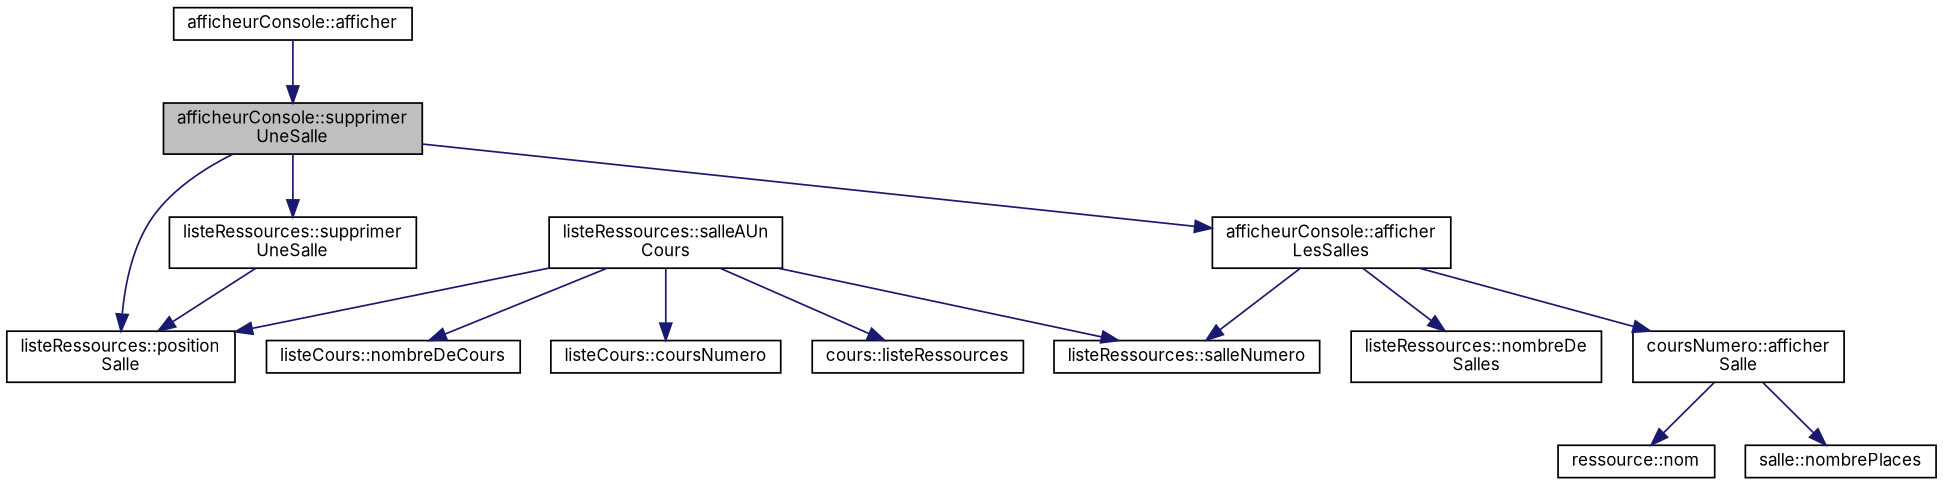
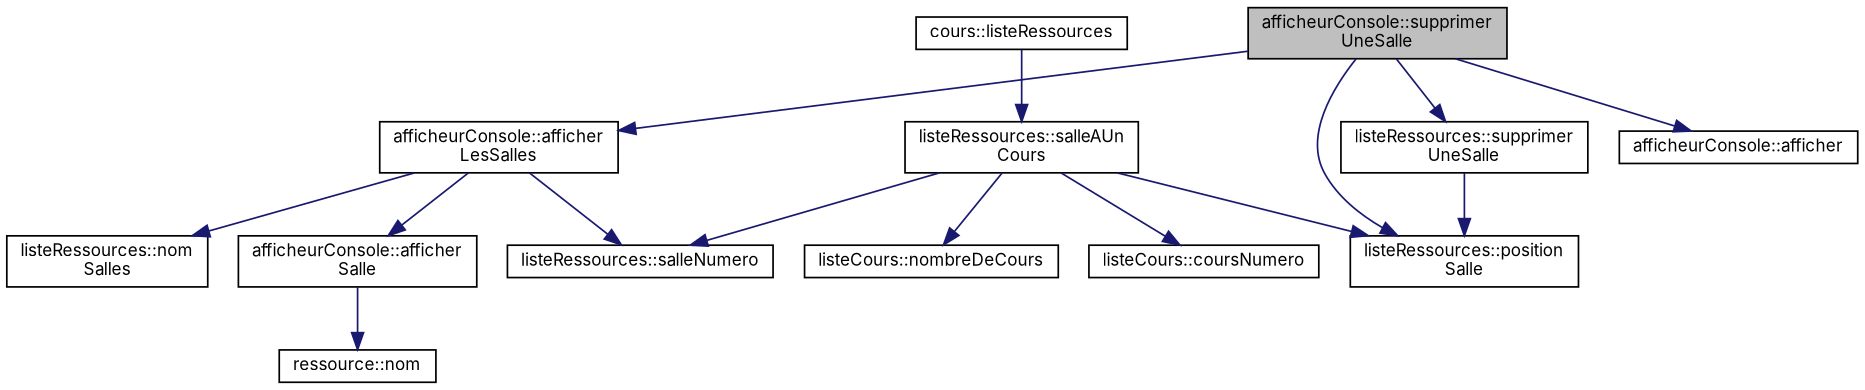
(293, 63) -> (1565, 92)
(795, 301) -> (1022, 69)
(1476, 357) -> (107, 261)
(1739, 357) -> (358, 261)
(1841, 461) -> none
